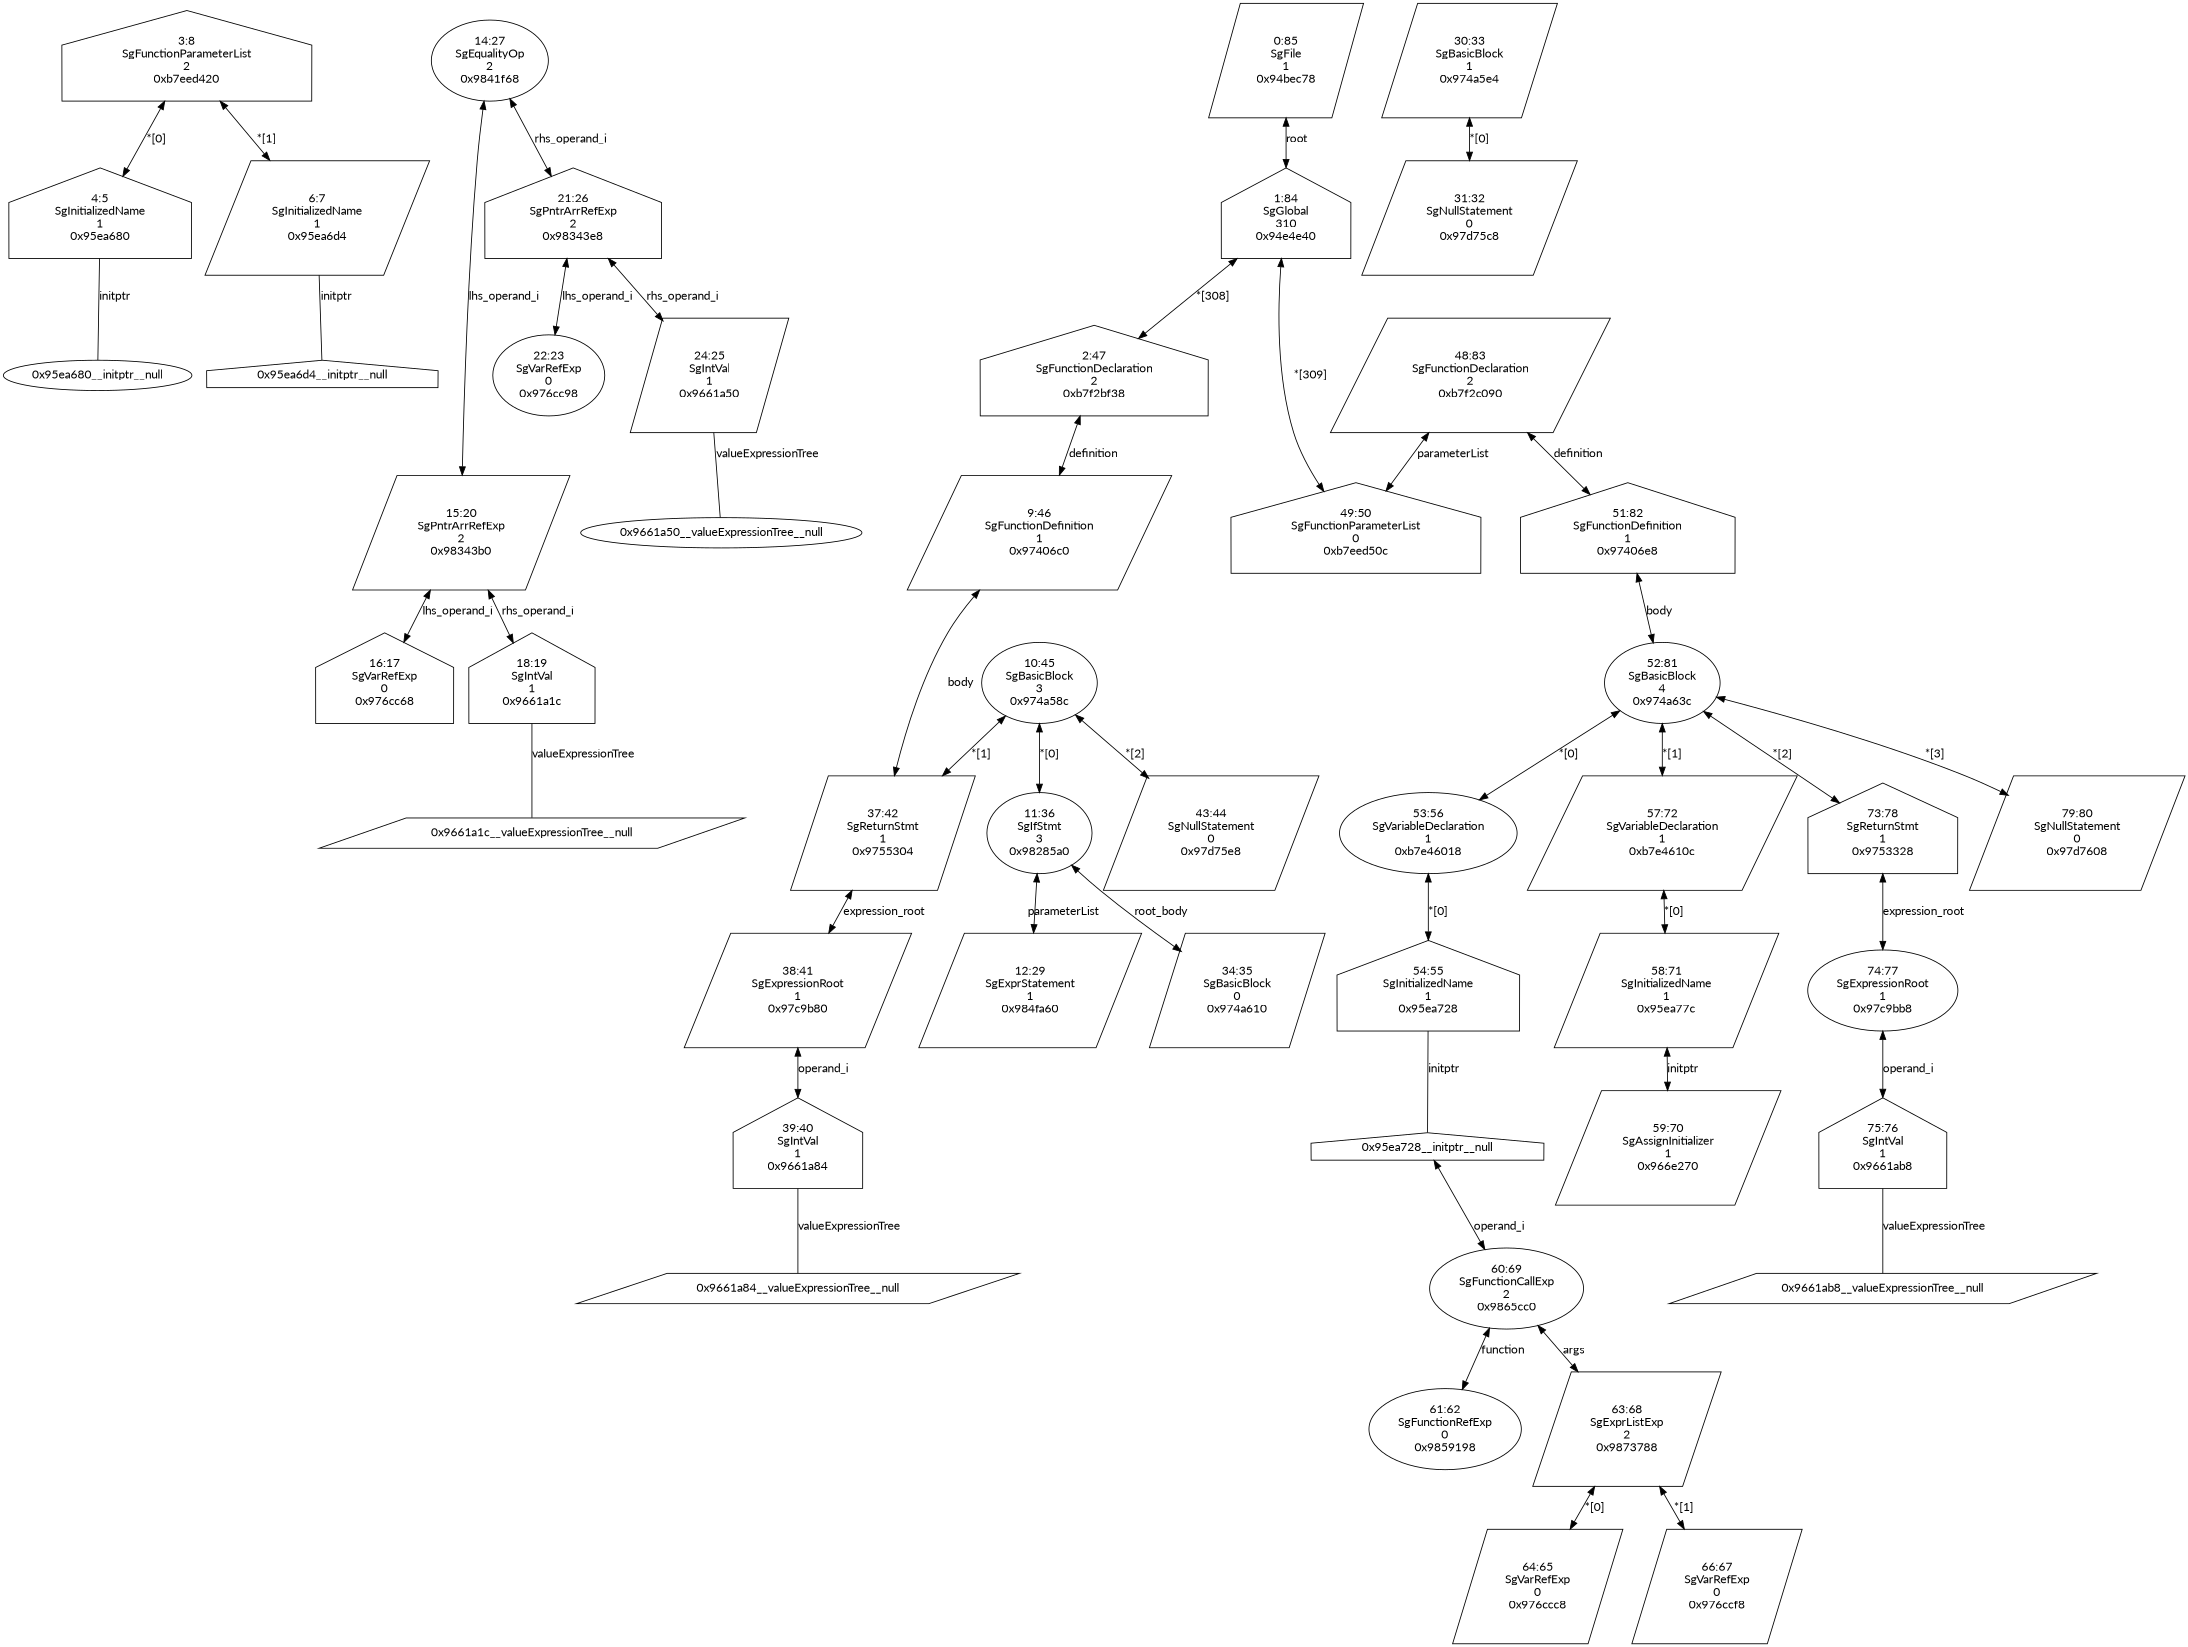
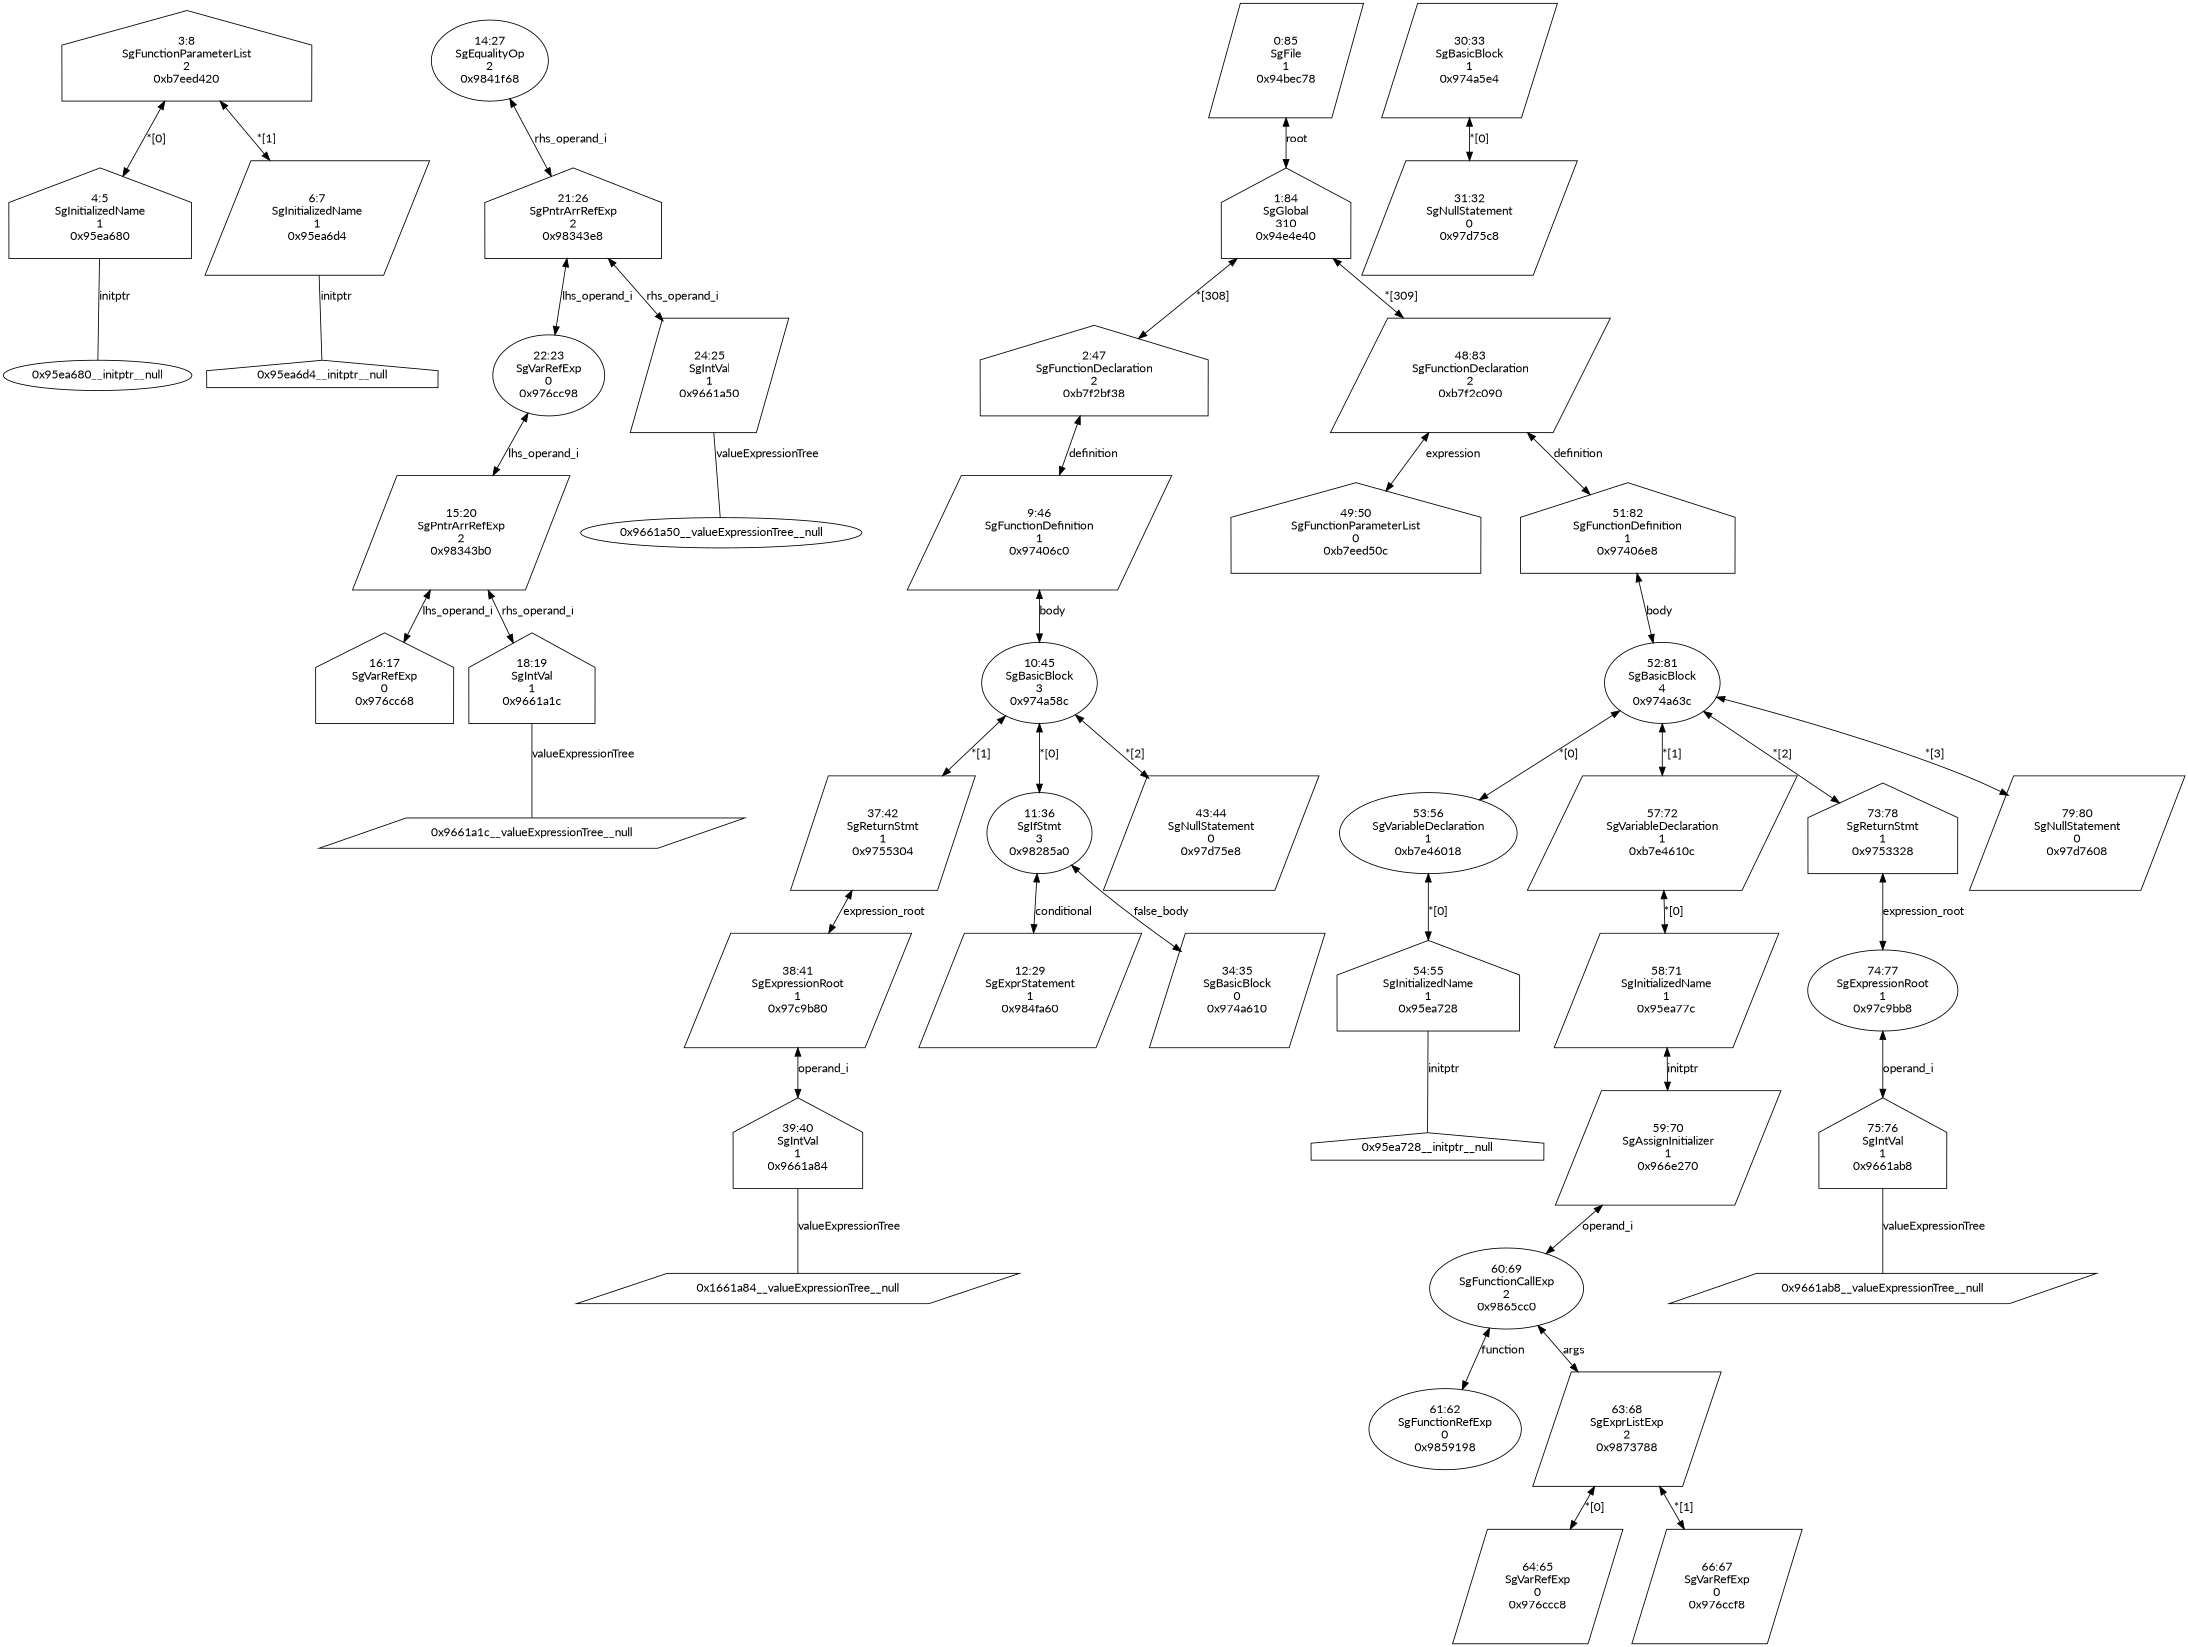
(469, 288) -> (511, 444)
(1283, 379) -> (1368, 288)
(1453, 454) -> (1453, 454)
(926, 678) -> (1039, 616)
(1063, 912) -> (1063, 912)
(1162, 912) -> (1162, 912)
(1459, 1205) -> (1574, 1230)
(798, 1289) -> (798, 1289)
